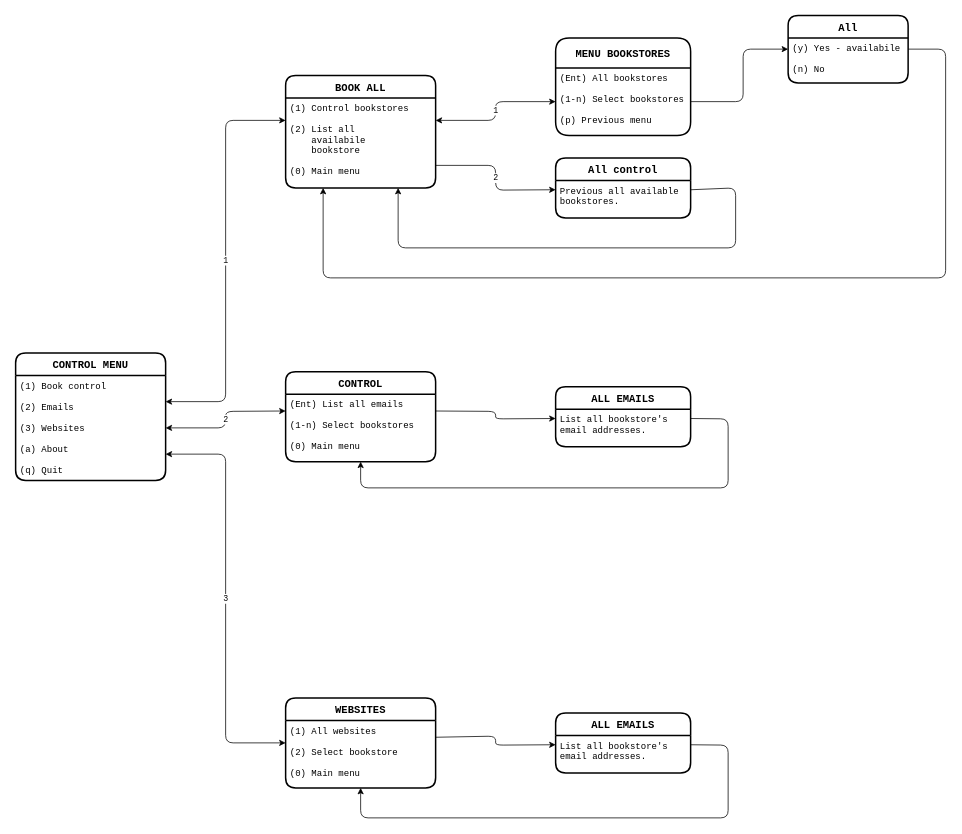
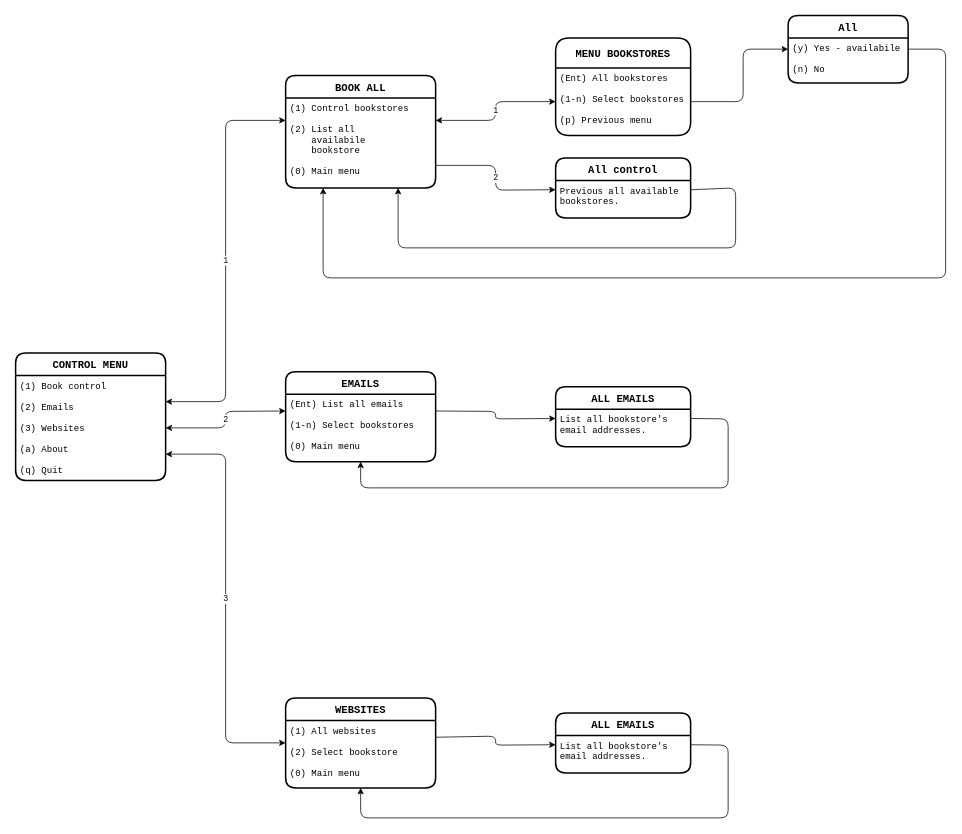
(360, 384) -> (360, 384)
